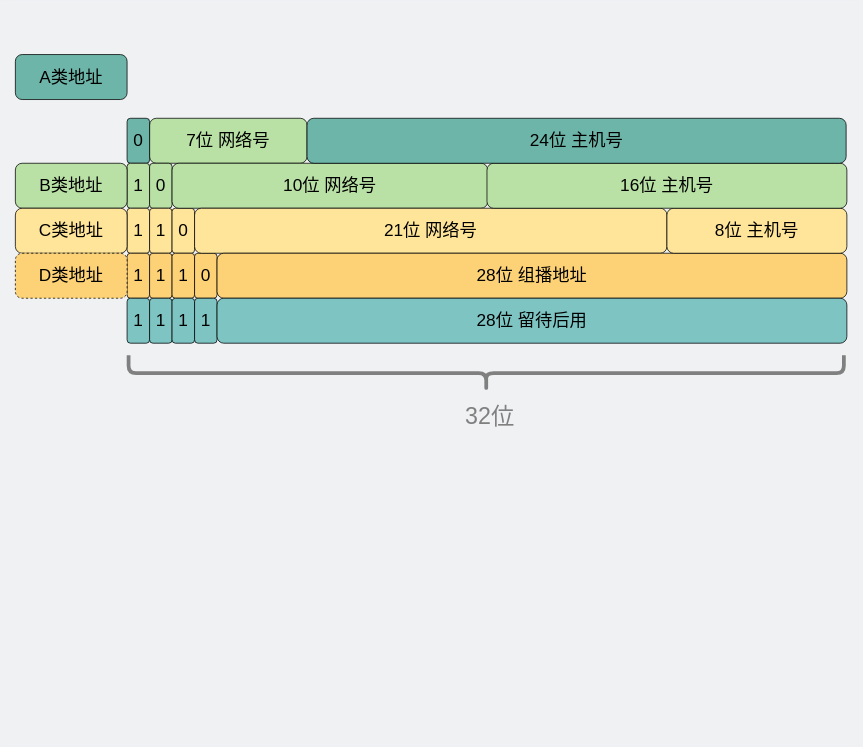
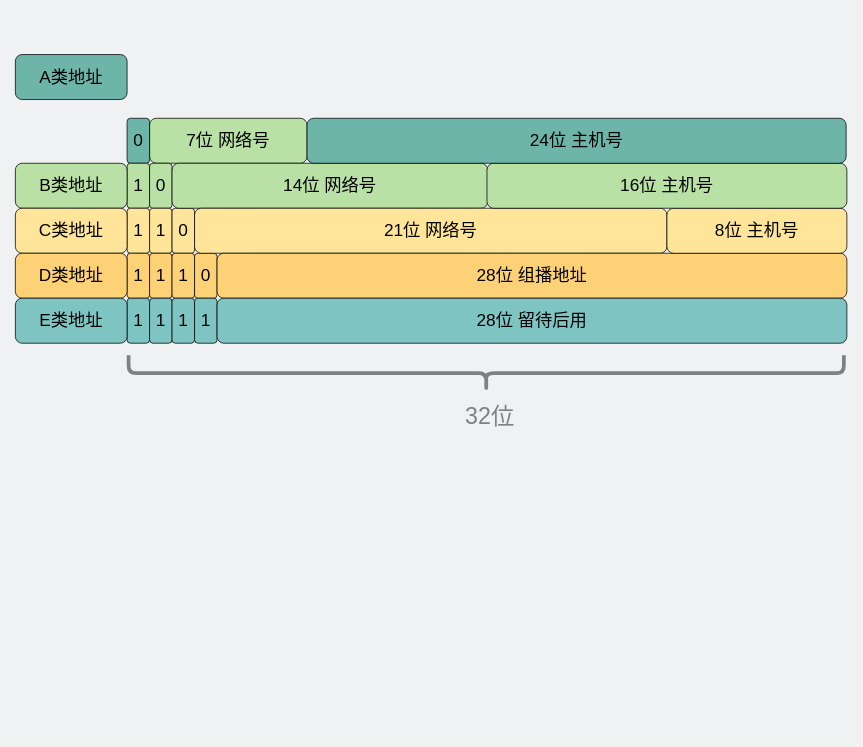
(330, 186) -> (330, 186)
(71, 276) -> (71, 276)
none -> (71, 321)
